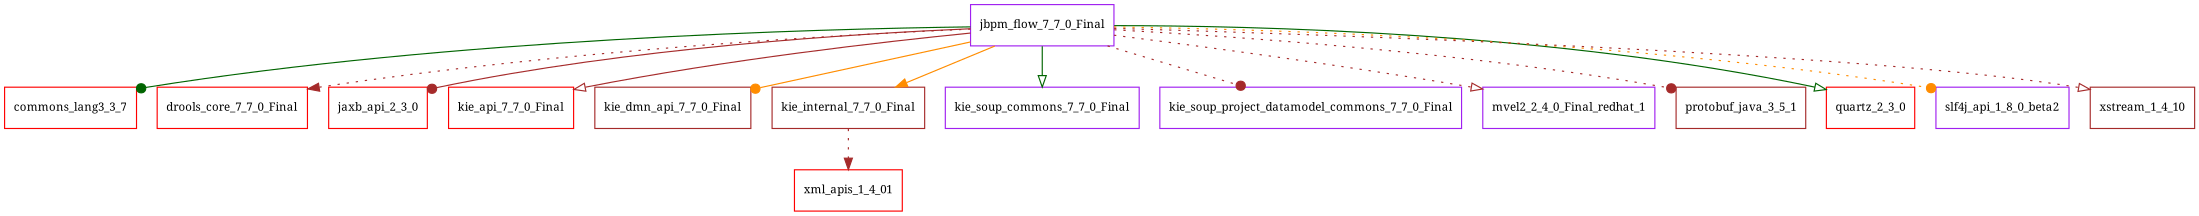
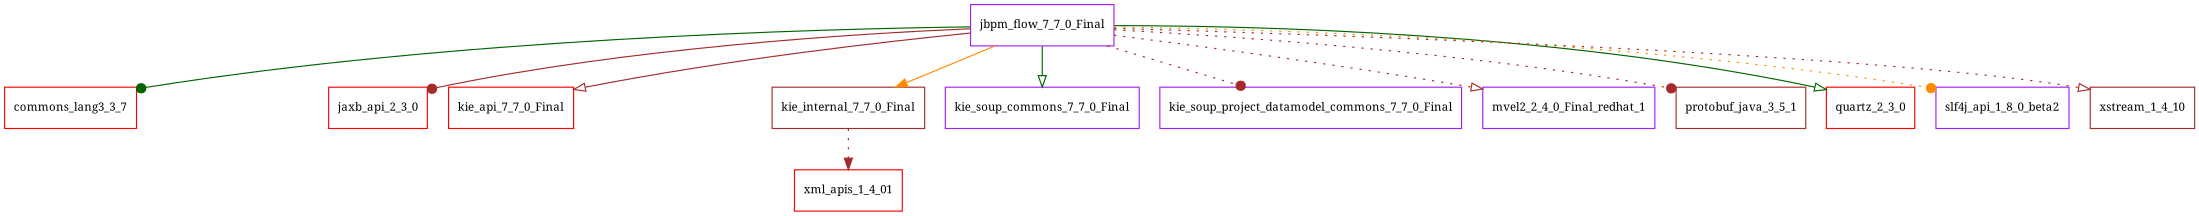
(232, 108) -> none
(673, 108) -> none
